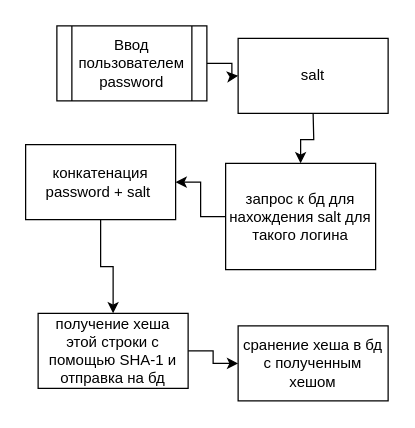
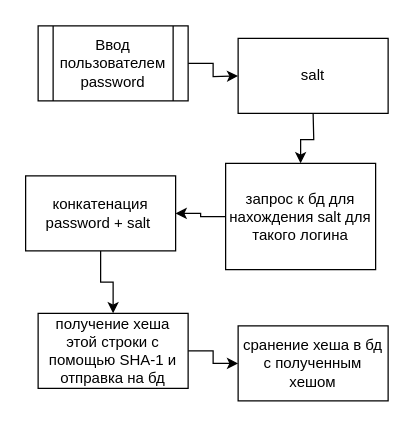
(132, 63) -> (113, 63)
(101, 182) -> (101, 213)
